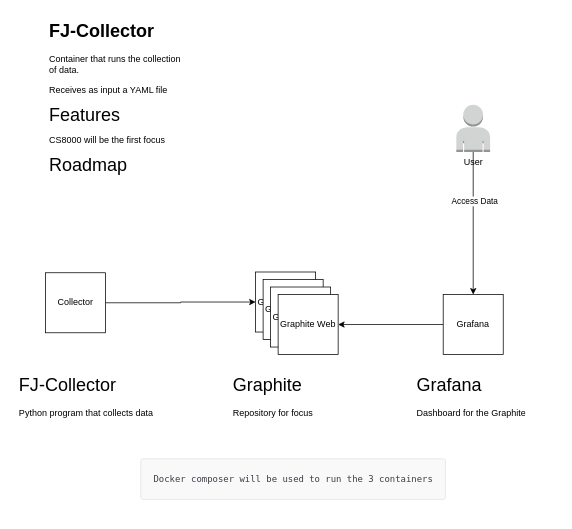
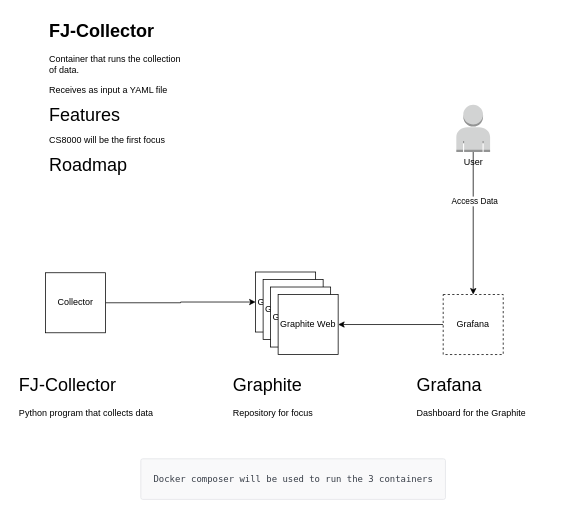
(473, 324) -> (473, 324)
